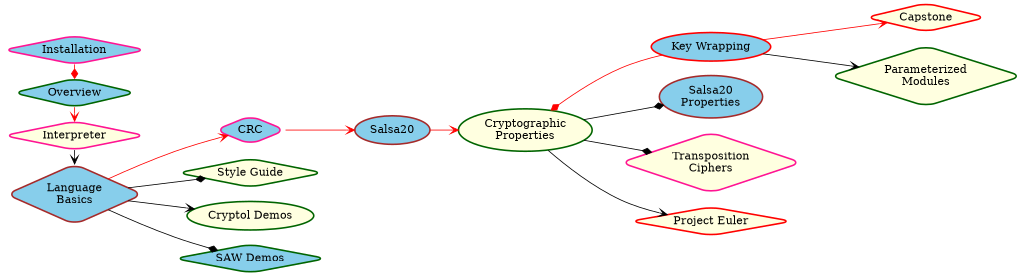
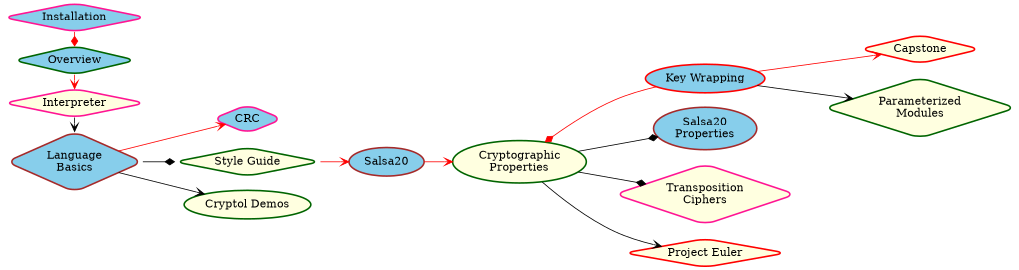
(316, 130) -> (331, 162)
(250, 259) -> none
